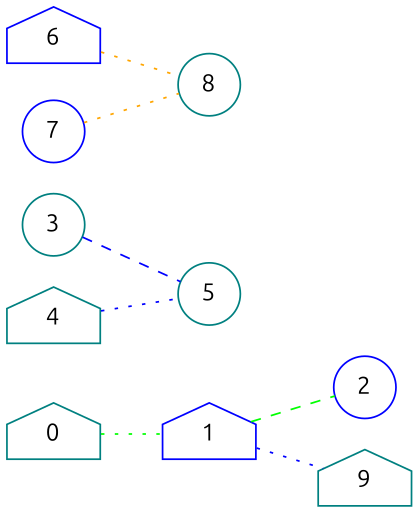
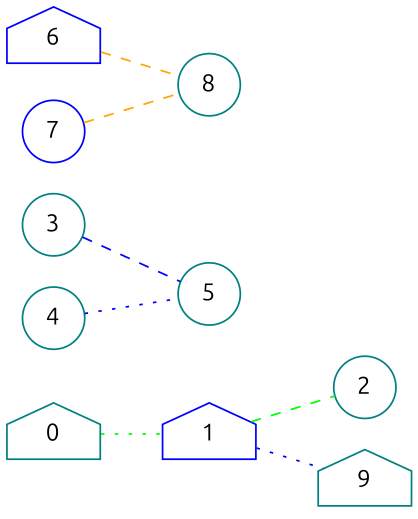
(140, 64) -> (140, 64)
(131, 108) -> (131, 108)
(54, 318) -> (54, 318)
(365, 387) -> (365, 387)
